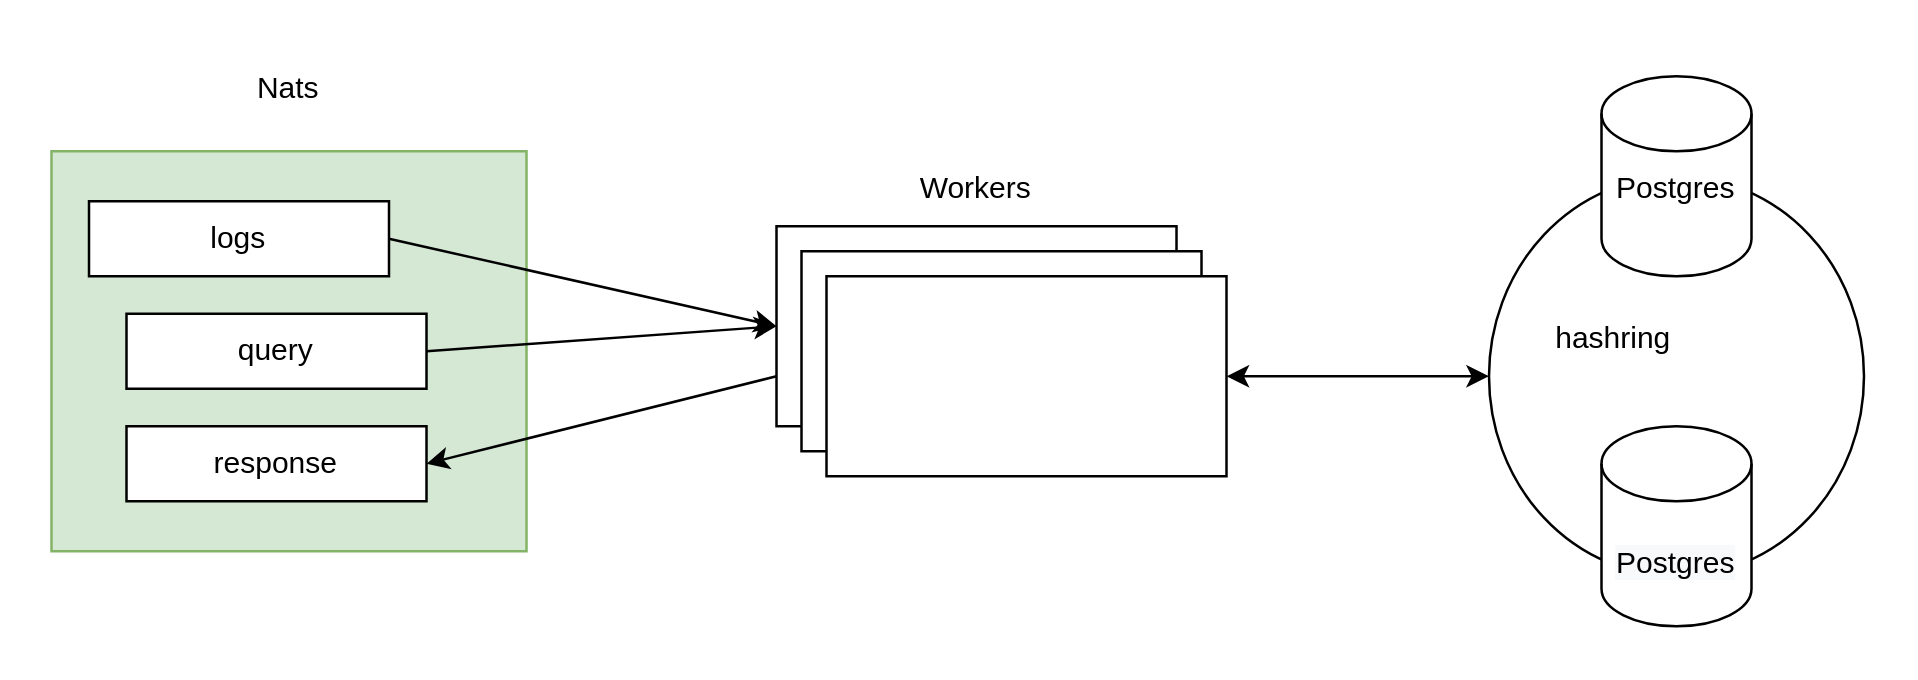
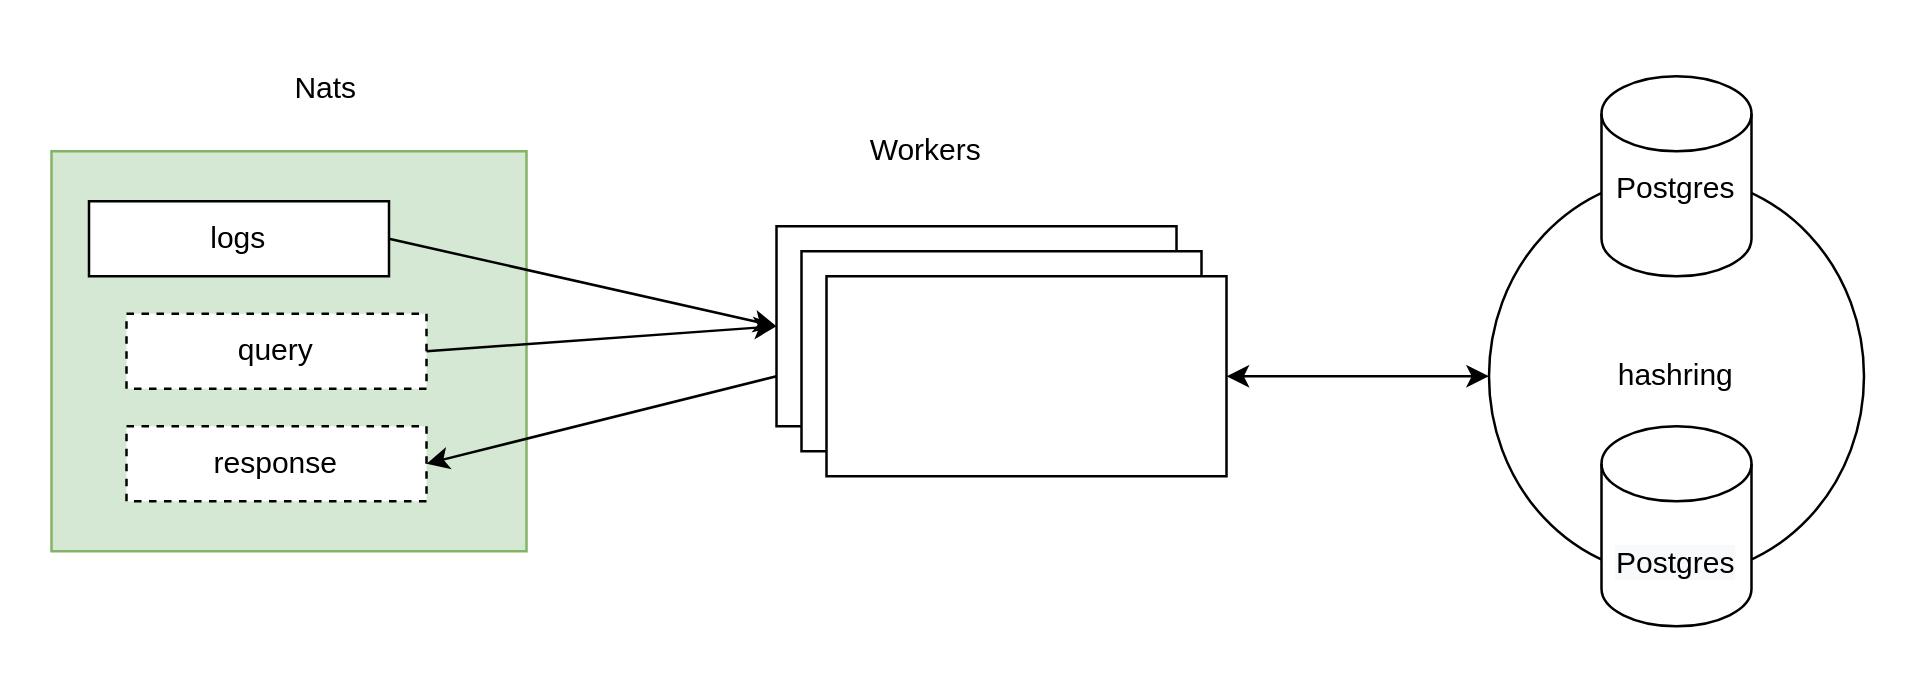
(289, 89) -> (326, 89)
(976, 189) -> (926, 151)
(1614, 339) -> (1676, 376)
(276, 351) -> (276, 351)
(276, 464) -> (276, 464)
